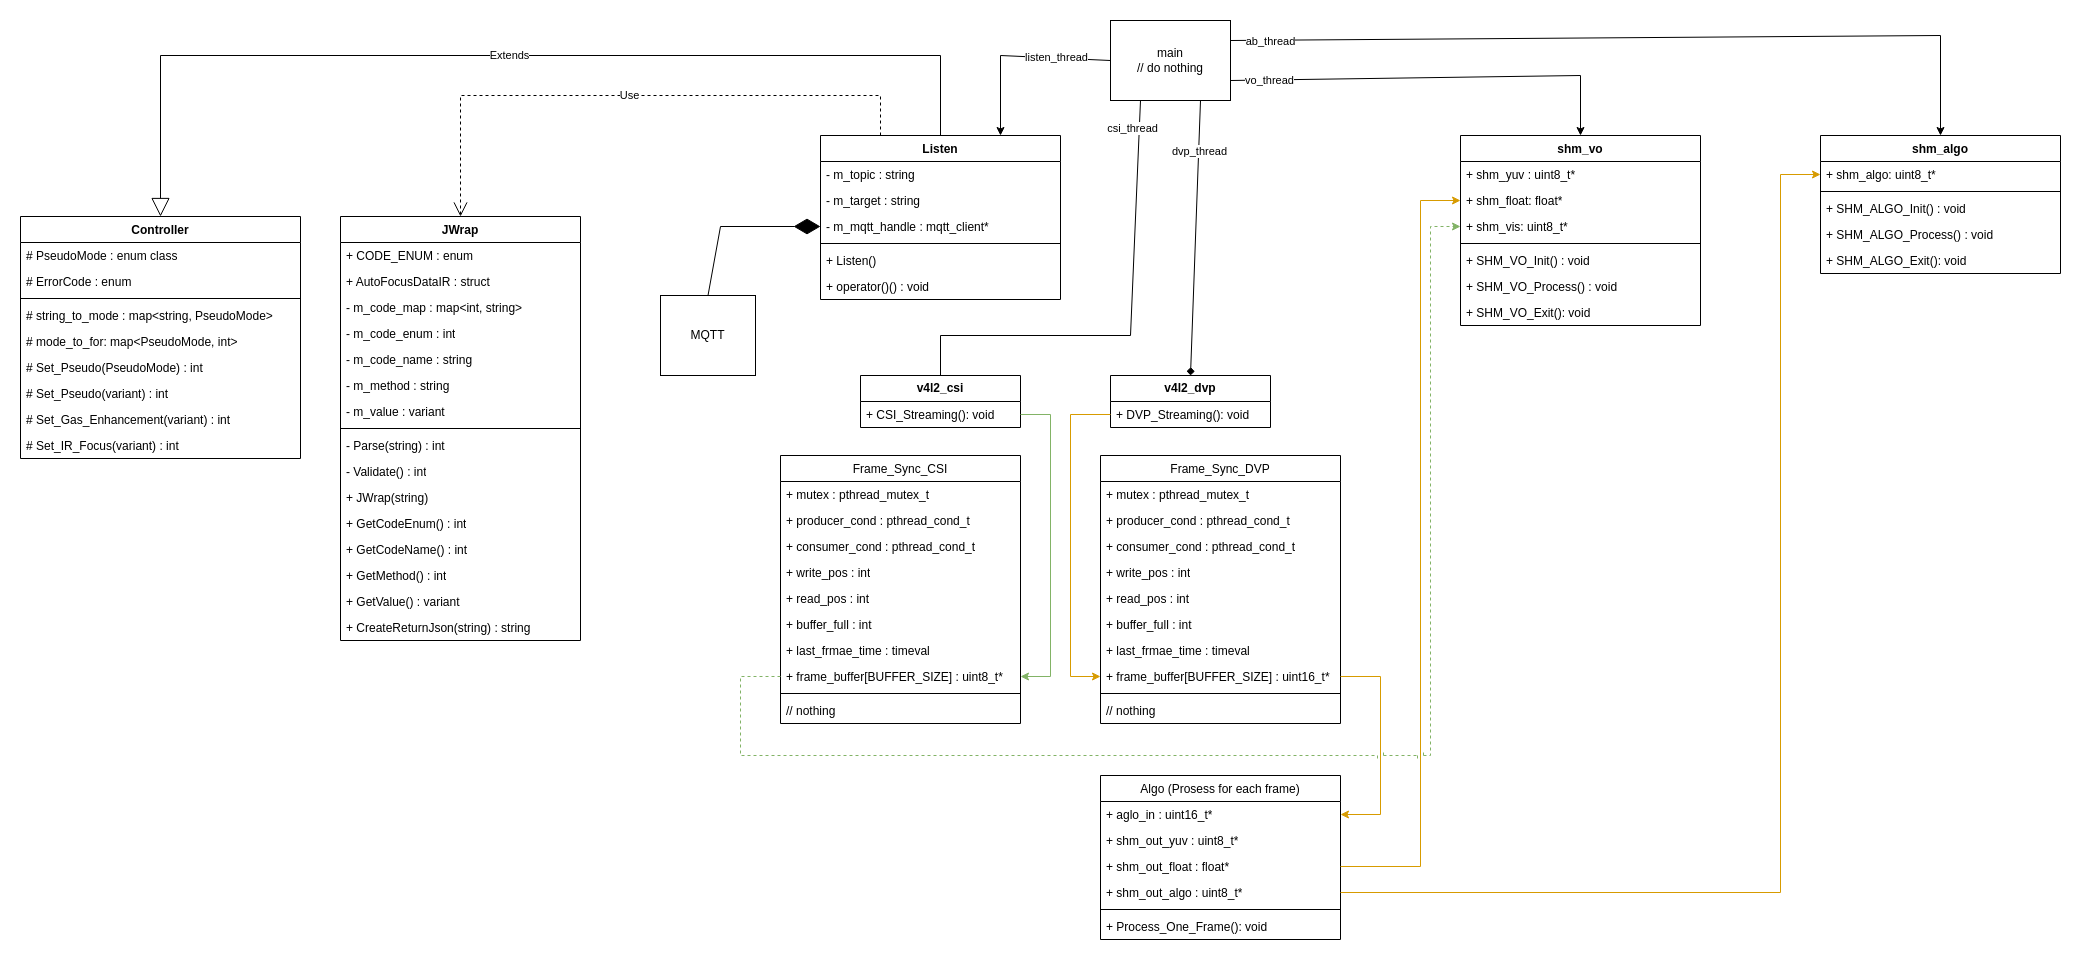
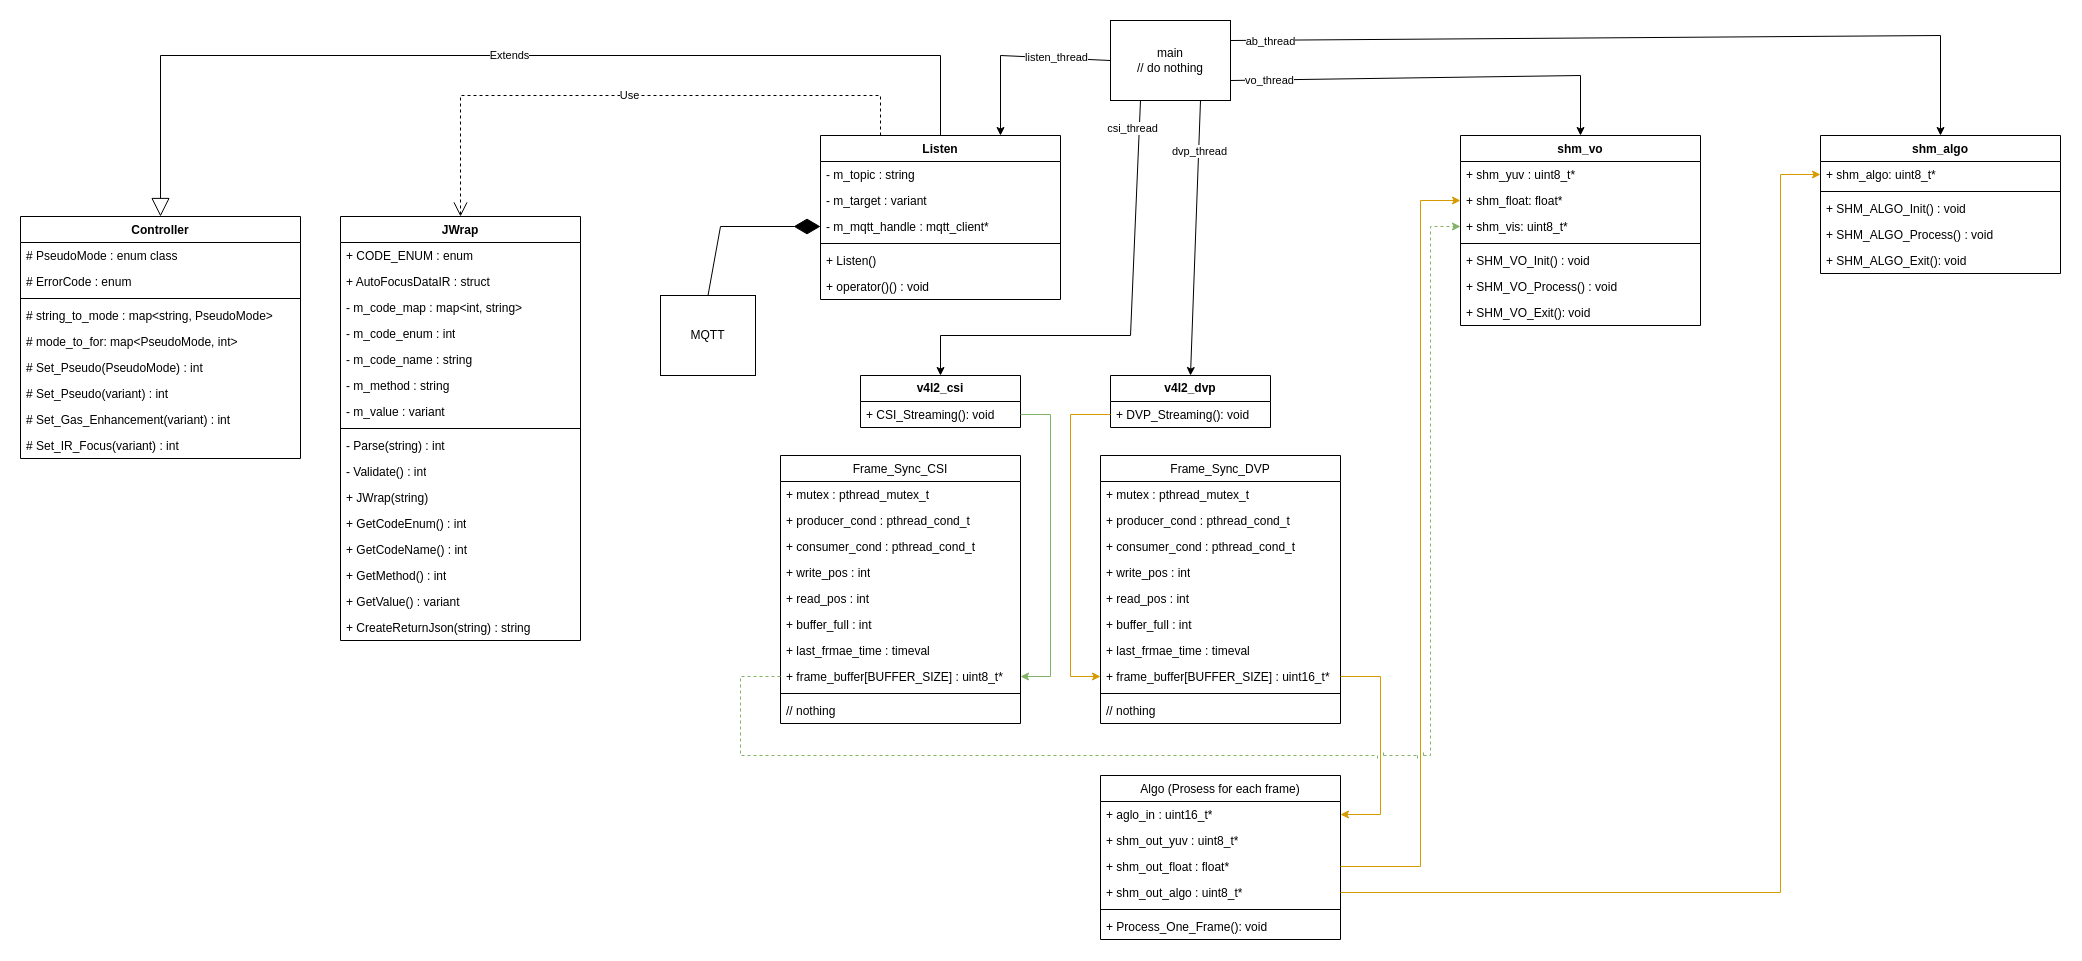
(883, 202) -> (886, 202)
(1191, 366) -> (1191, 367)
(941, 369) -> (941, 367)
